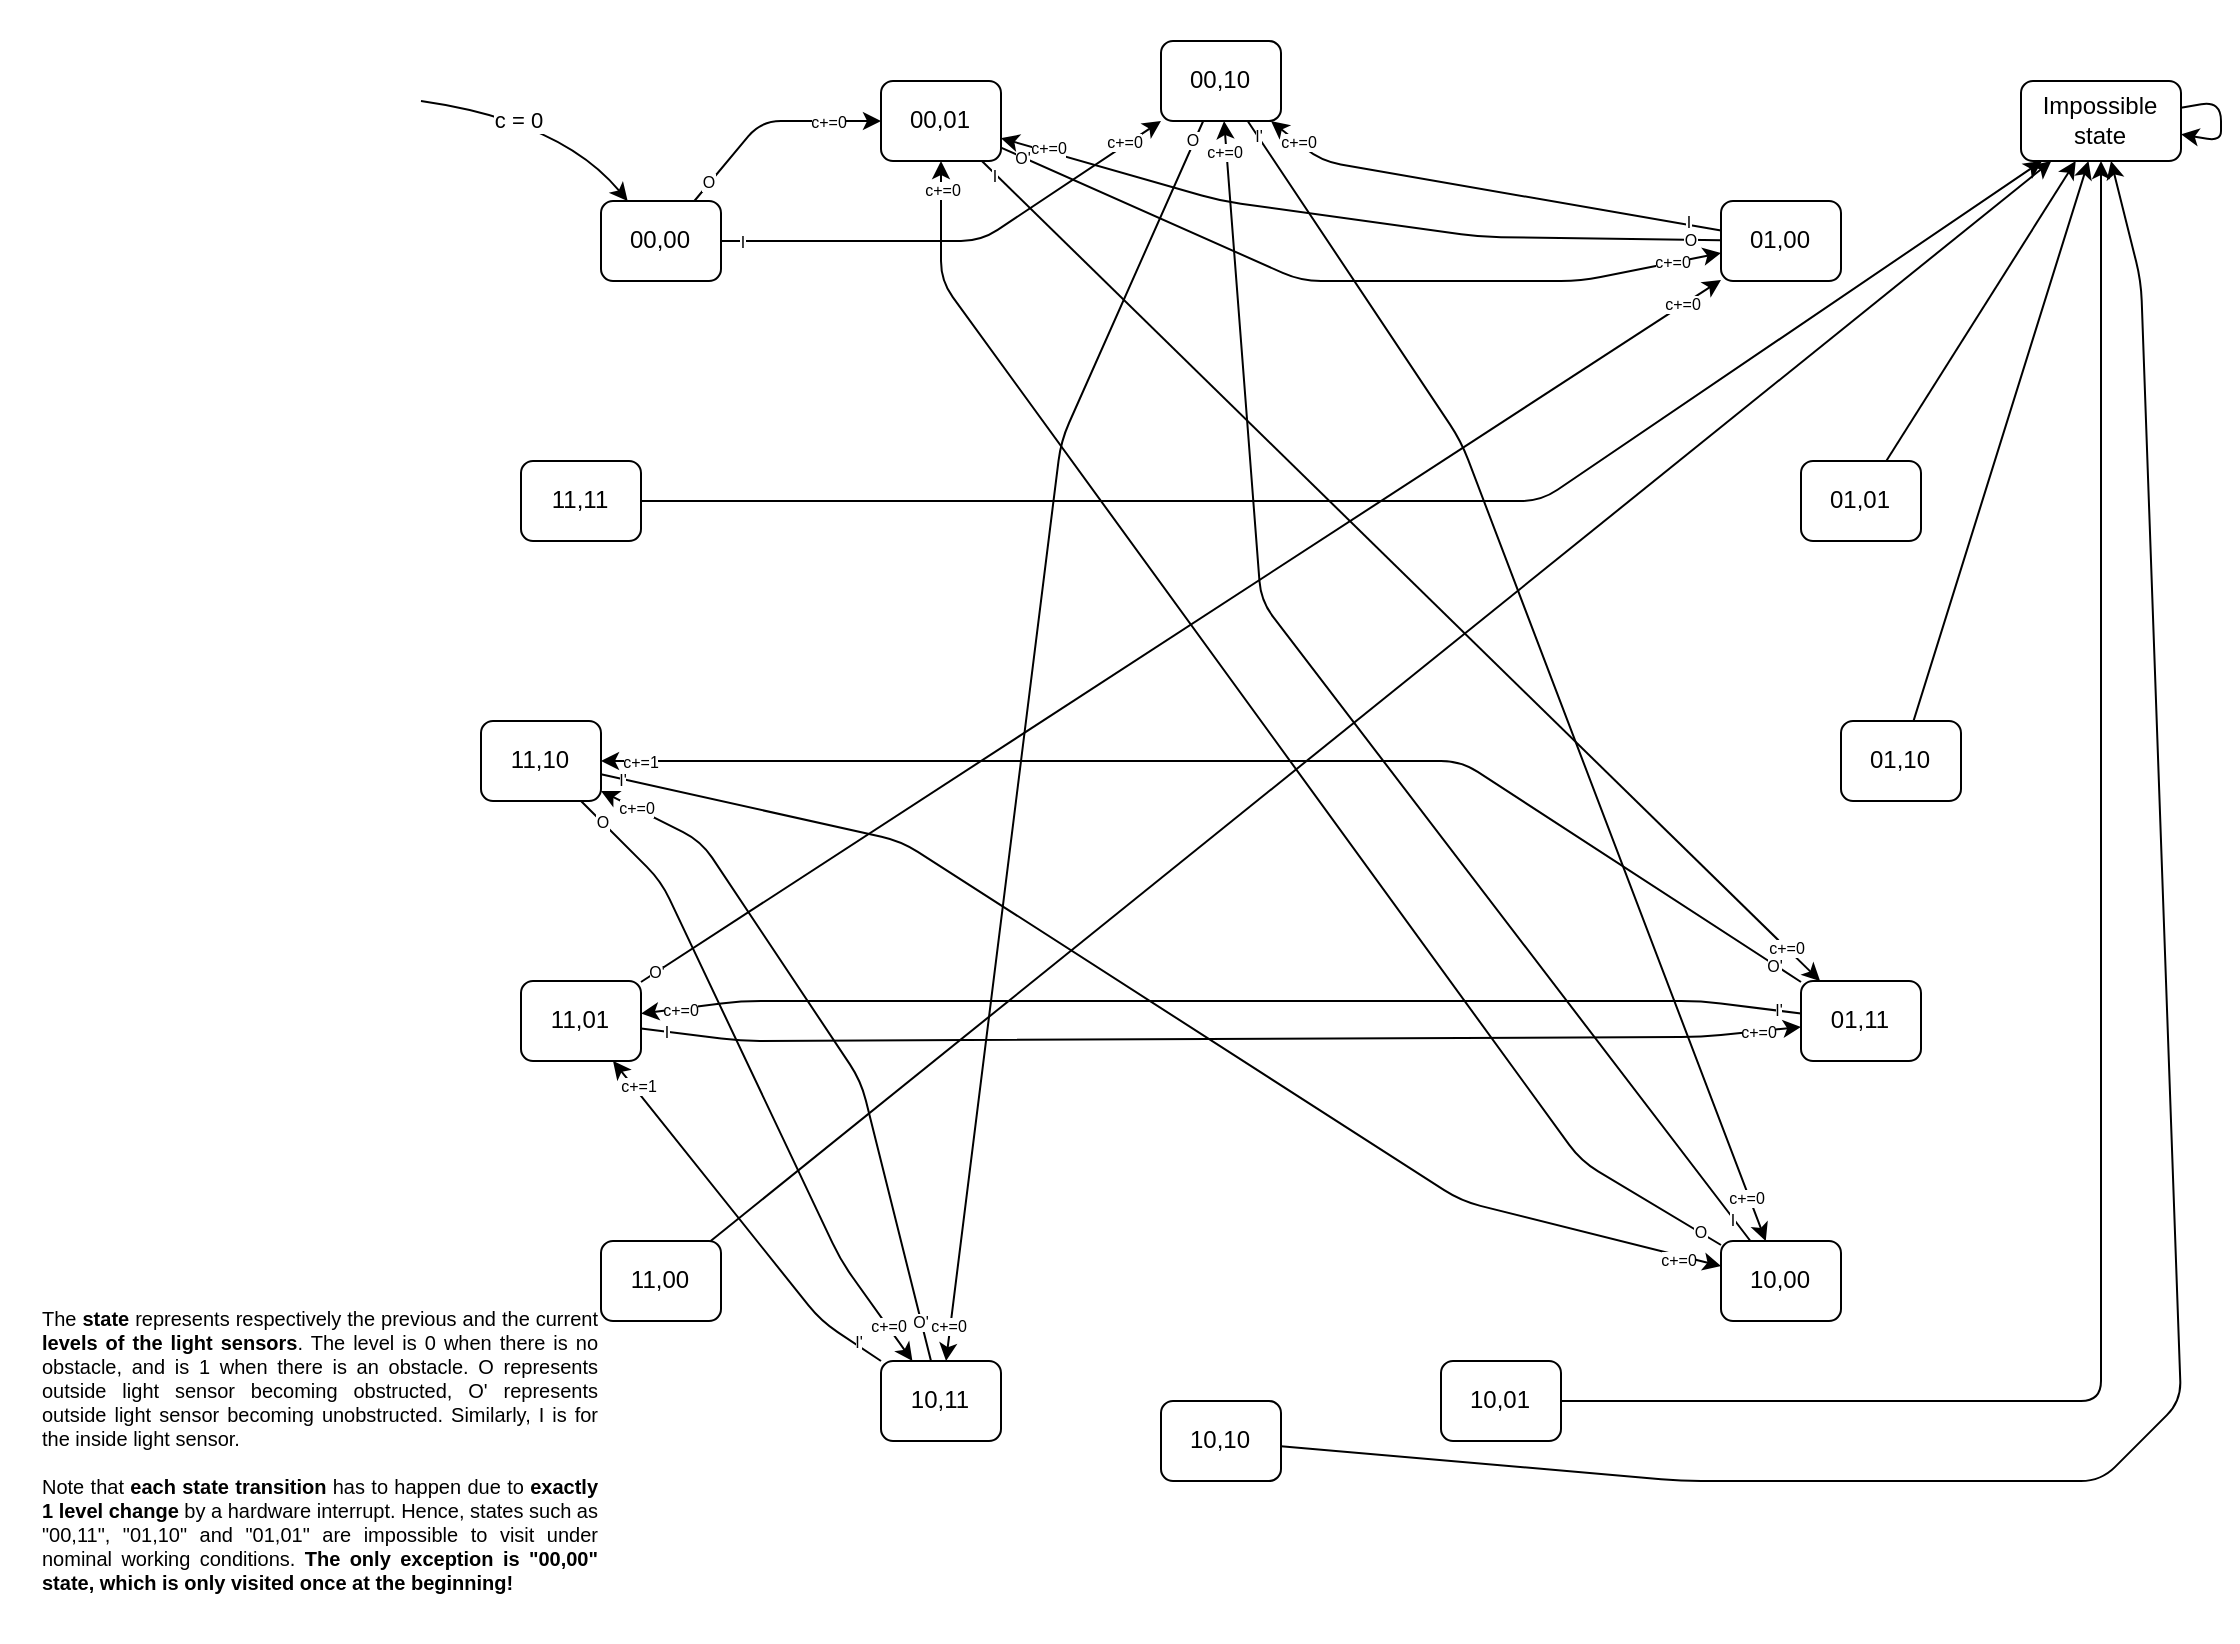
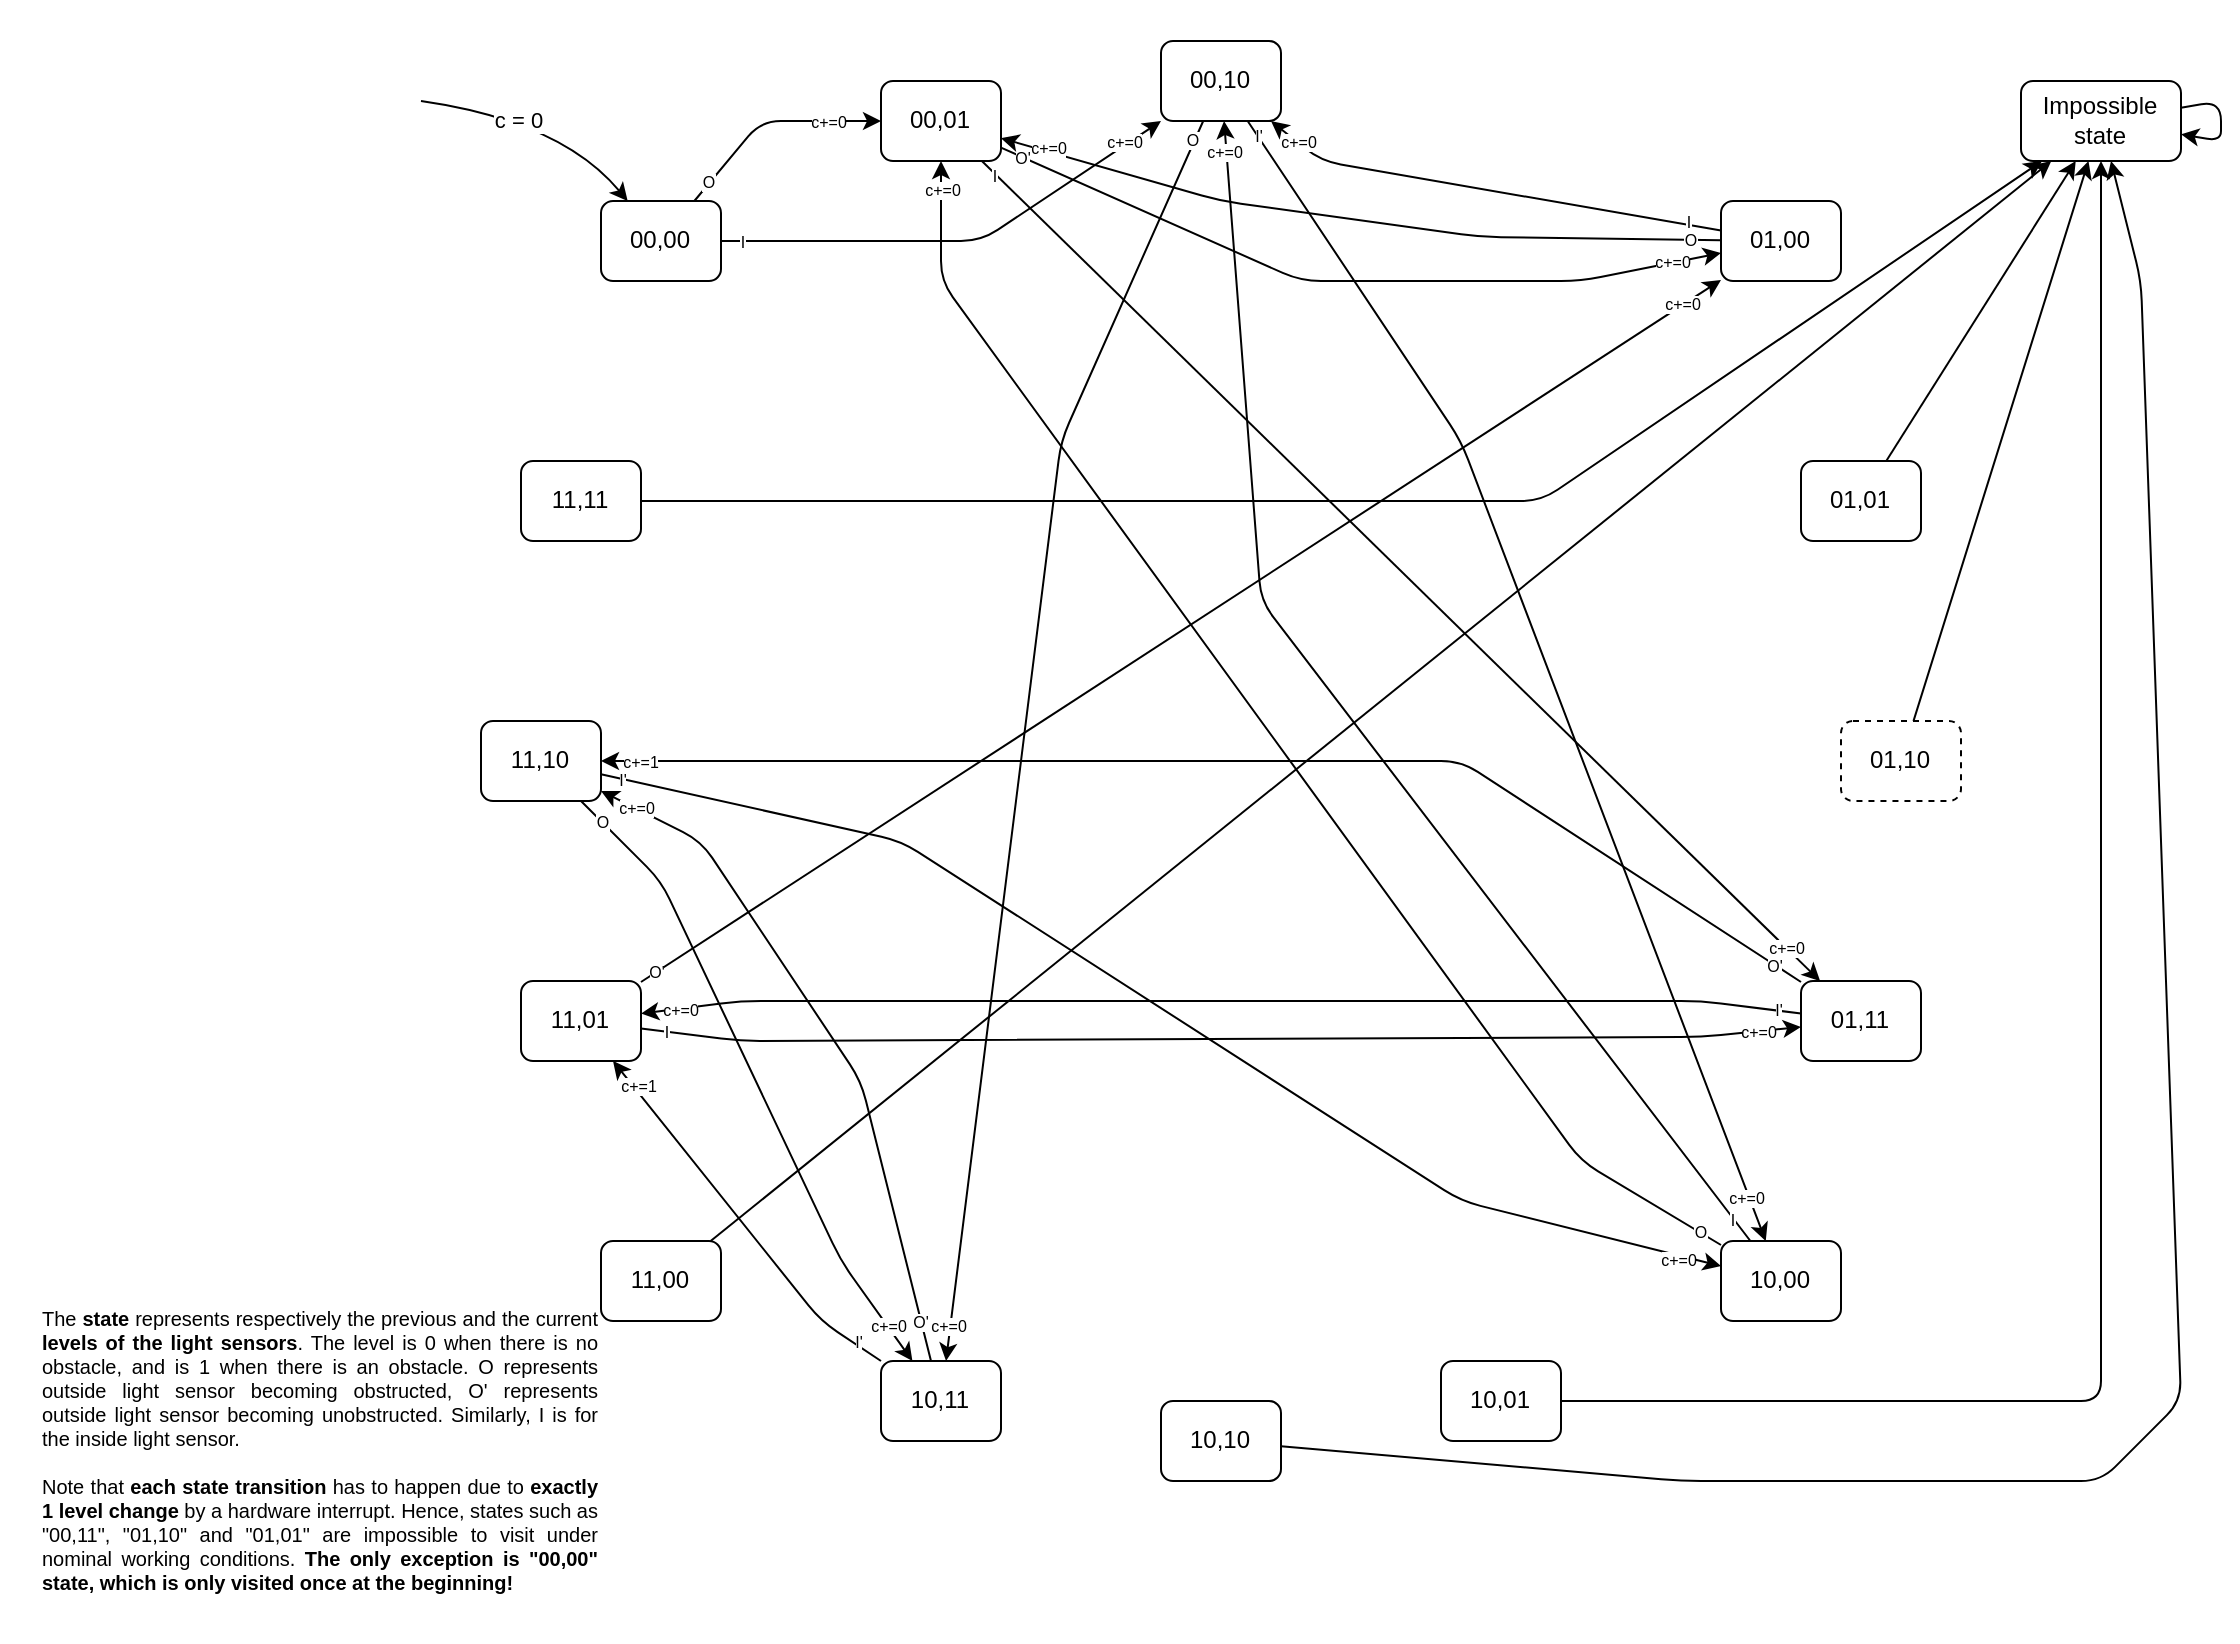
(1901, 761) -> (1901, 761)
